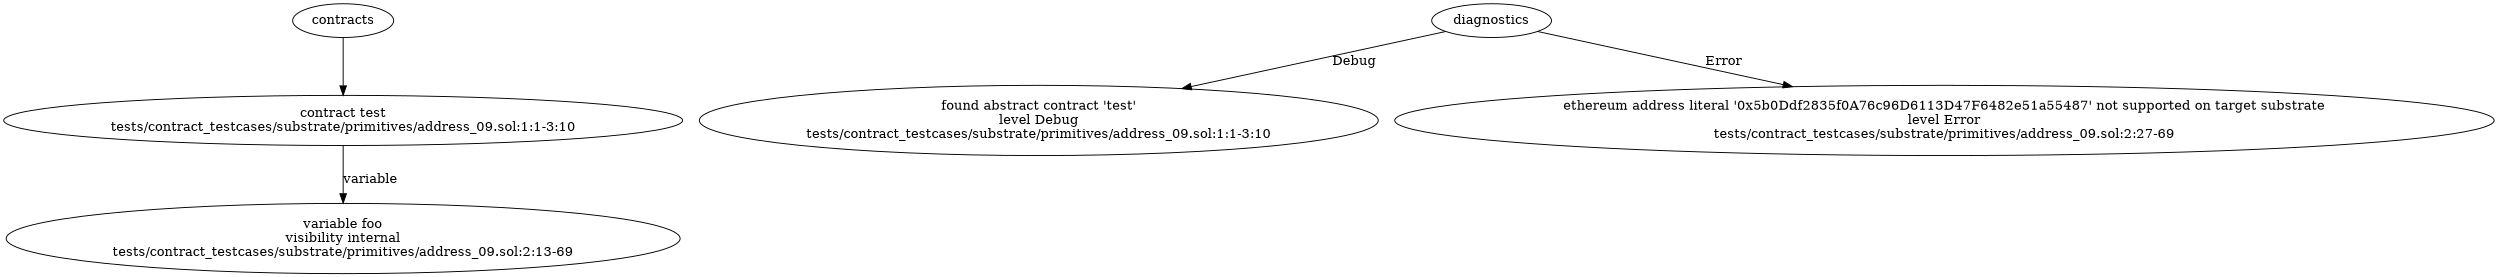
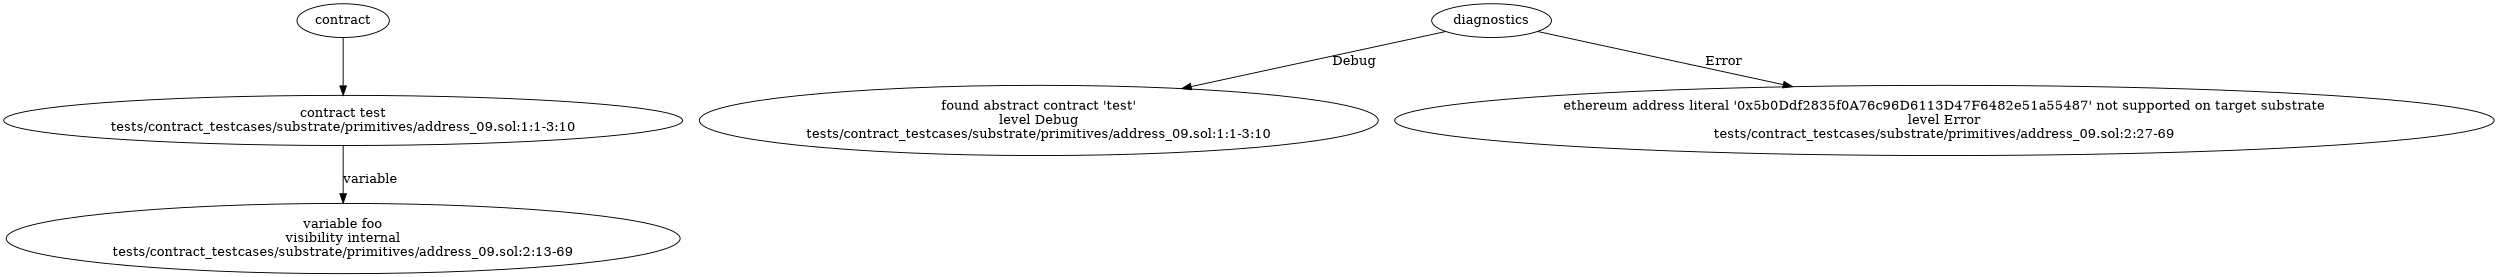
(343, 21) -> (343, 21)
